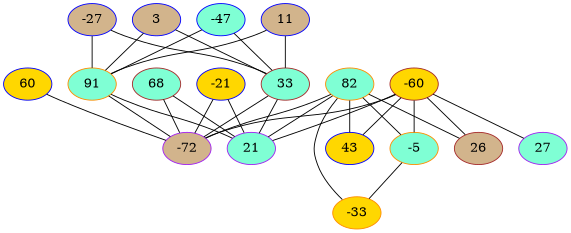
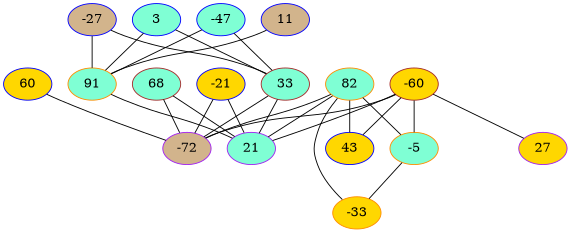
(157, 20) -> (157, 20)
(285, 52) -> none
(139, 116) -> none
(479, 148) -> none
(543, 148) -> (543, 148)
